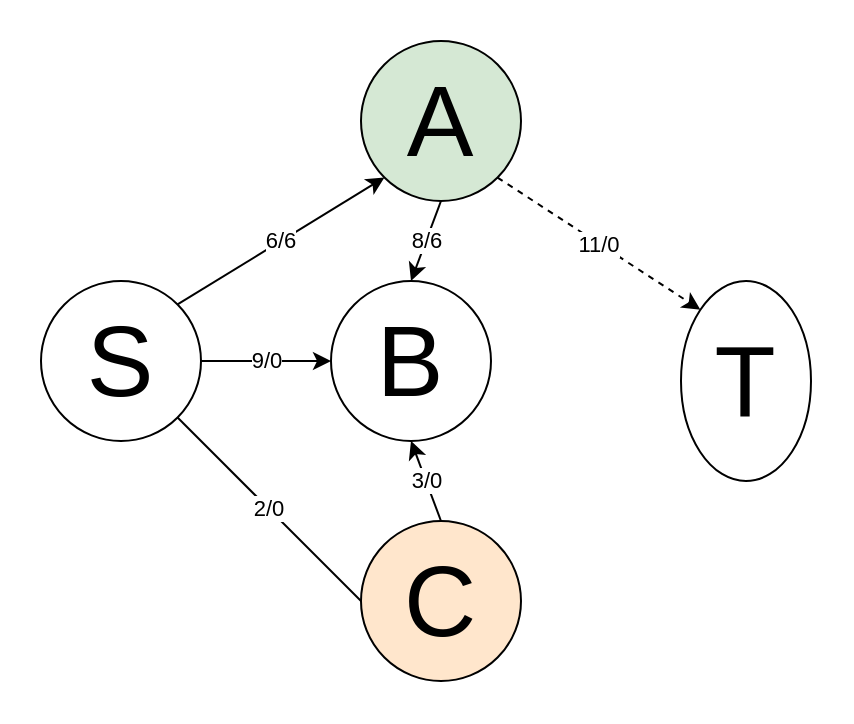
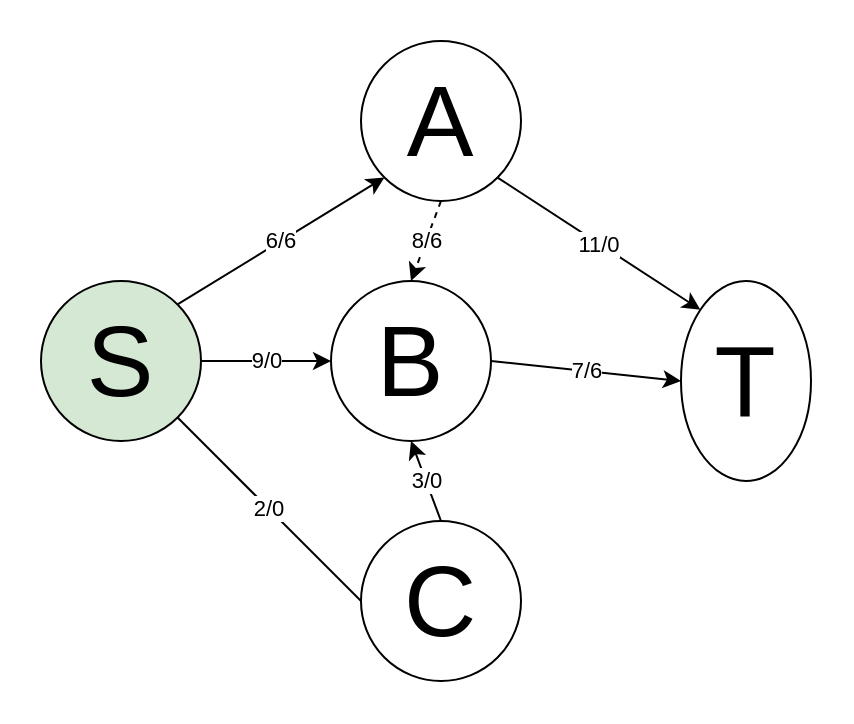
(441, 121) -> (441, 121)
(539, 204) -> (539, 204)
(436, 213) -> (436, 213)
(121, 361) -> (121, 361)
none -> (580, 370)
(441, 601) -> (441, 601)
